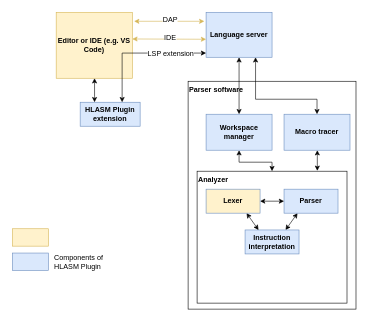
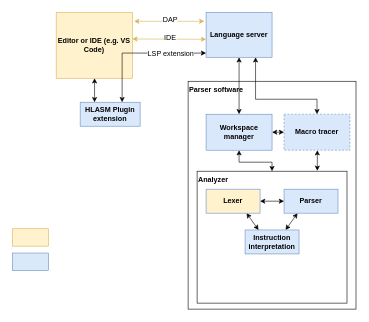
none -> (278, 132)
(317, 132) -> (317, 132)
(83, 262) -> none
